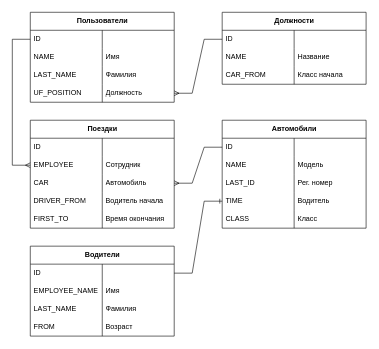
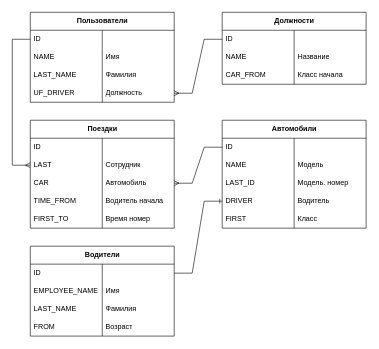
(56, 93) -> (52, 93)
(50, 165) -> (42, 165)
(316, 183) -> (322, 183)
(56, 201) -> (52, 201)
(234, 201) -> (238, 201)
(135, 219) -> (127, 219)
(236, 219) -> (236, 219)
